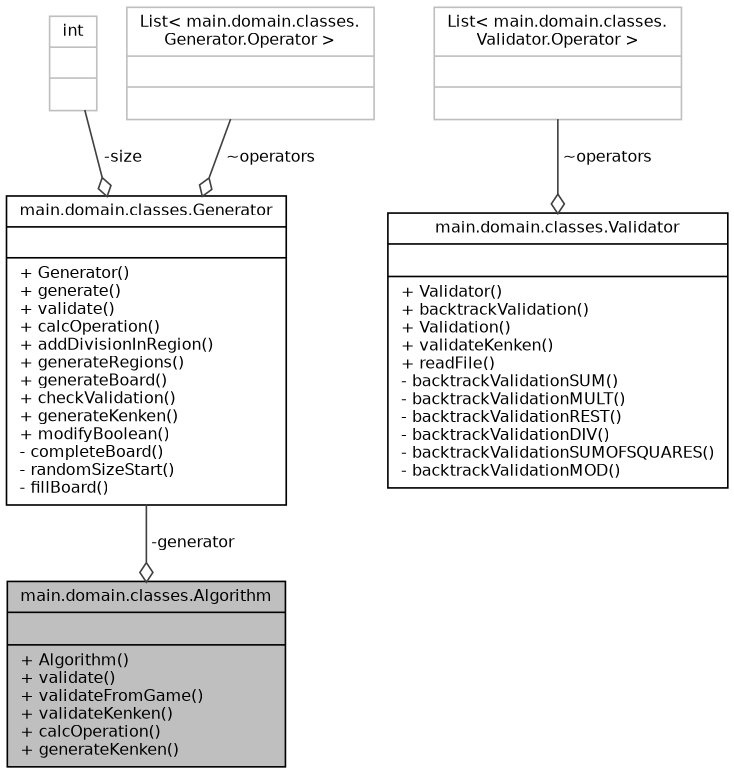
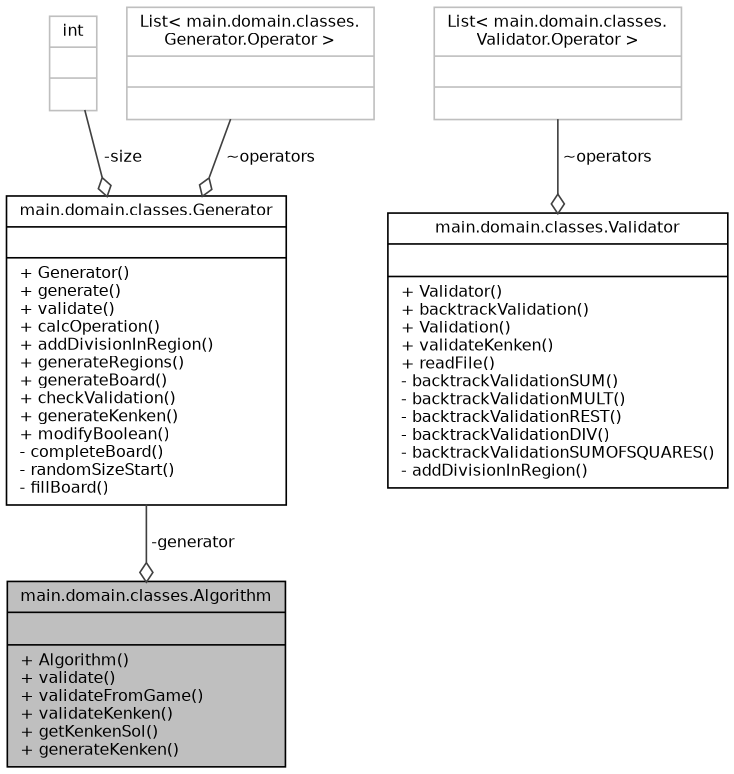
(511, 471) -> (494, 471)
(91, 732) -> (89, 732)
